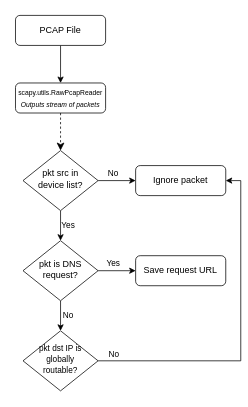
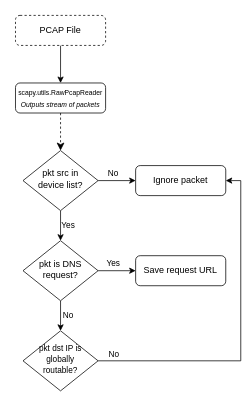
(60, 30) -> (60, 30)
